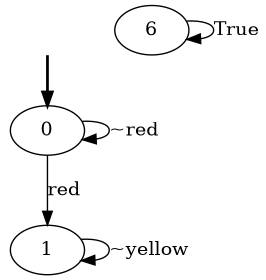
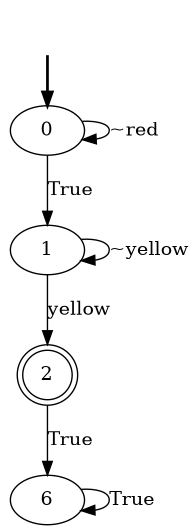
(65, 190) -> (71, 190)
none -> (47, 375)
